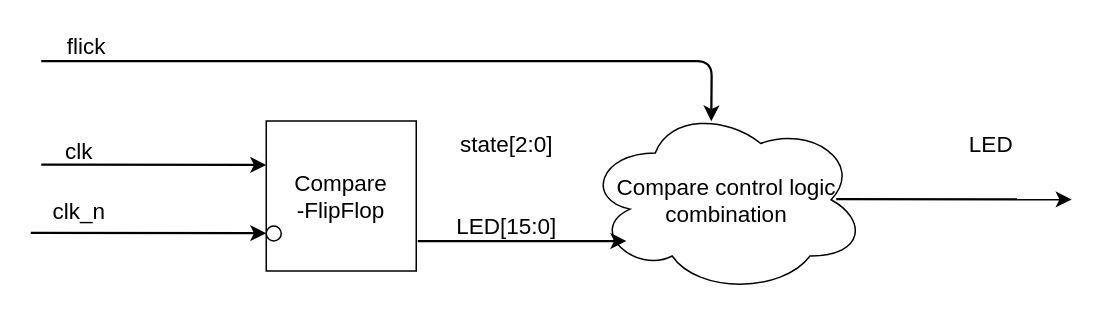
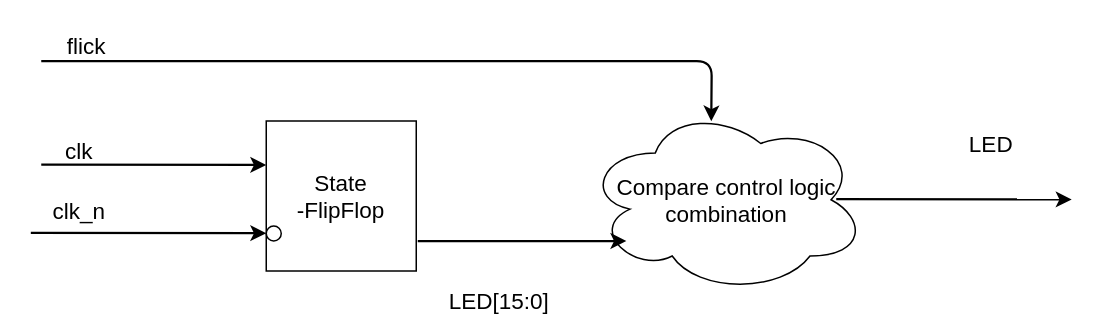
(506, 143) -> none
(341, 196) -> (341, 196)
(506, 226) -> (499, 301)
